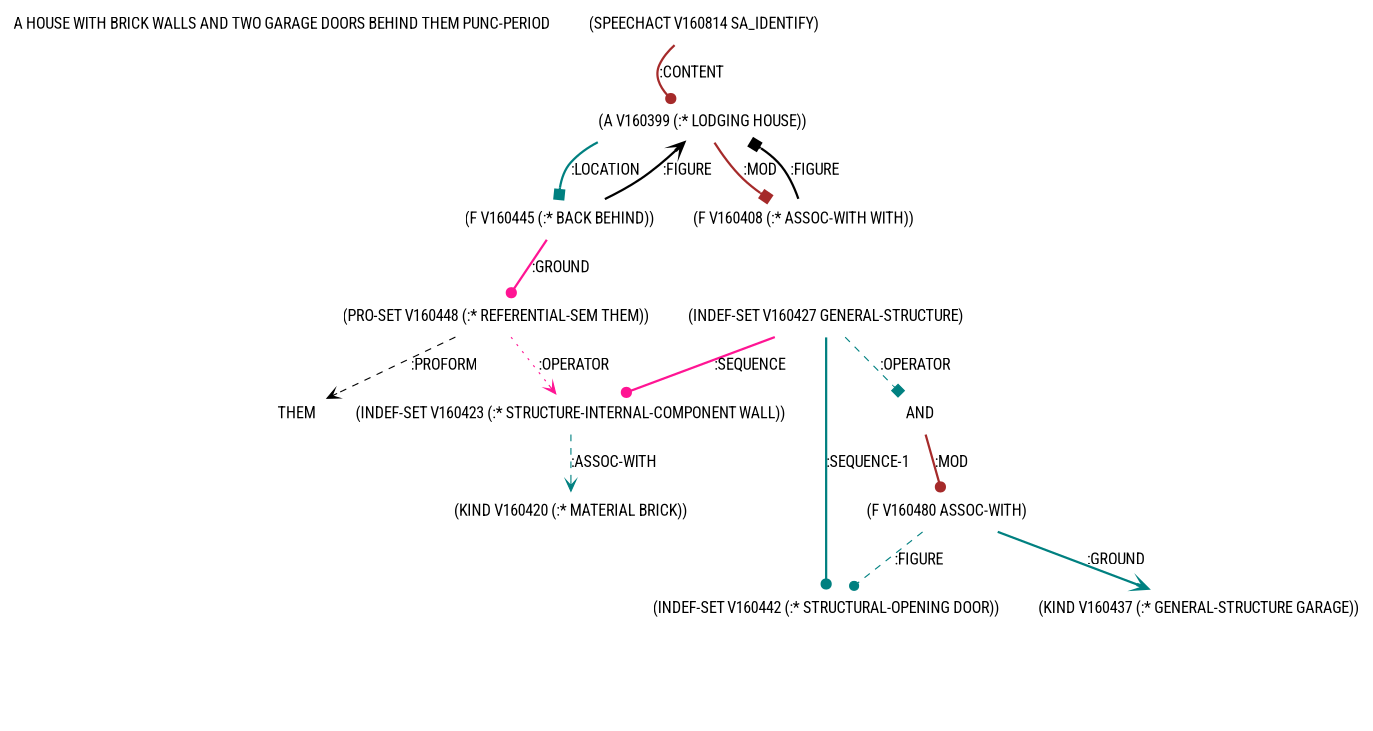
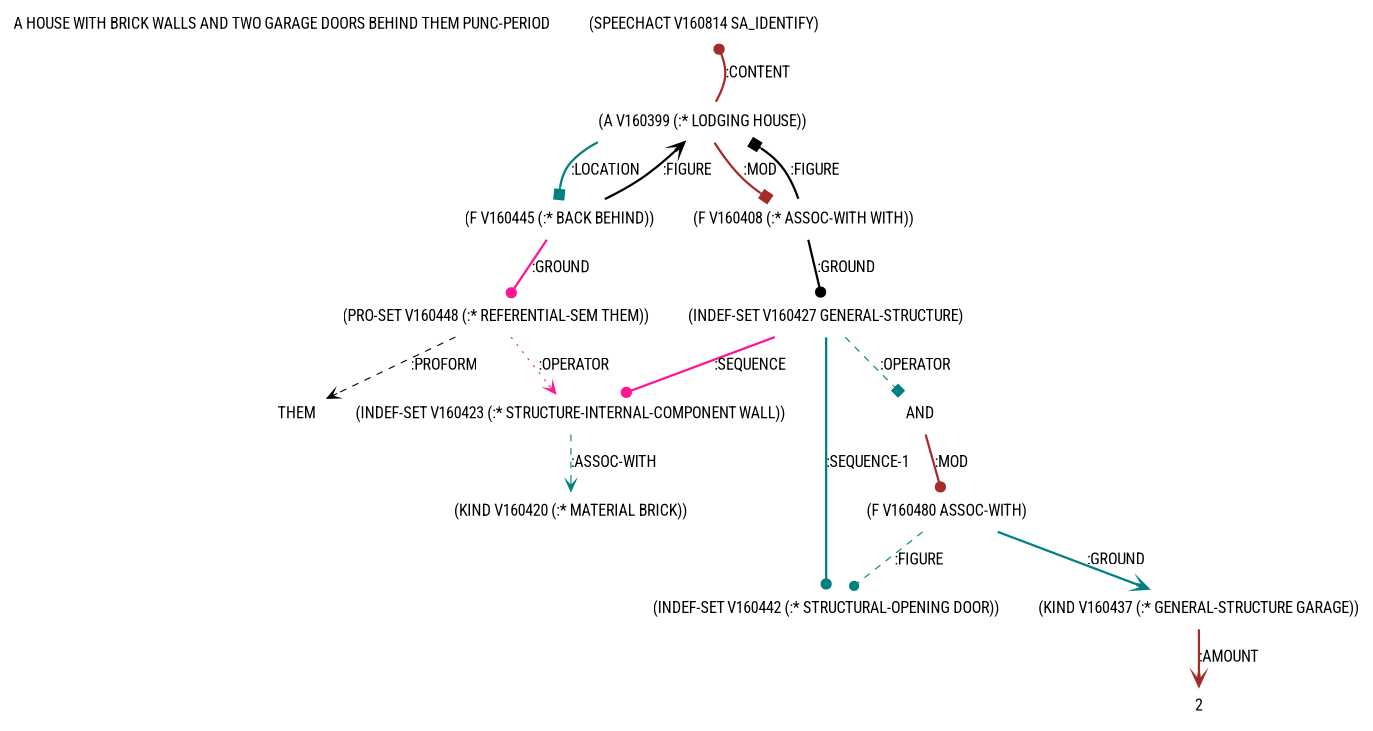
(658, 69) -> (725, 78)
none -> (814, 264)
none -> (1199, 706)
